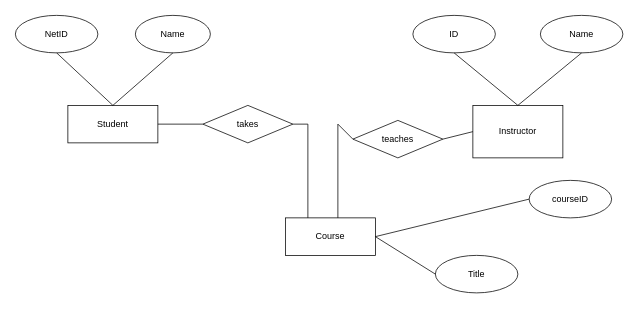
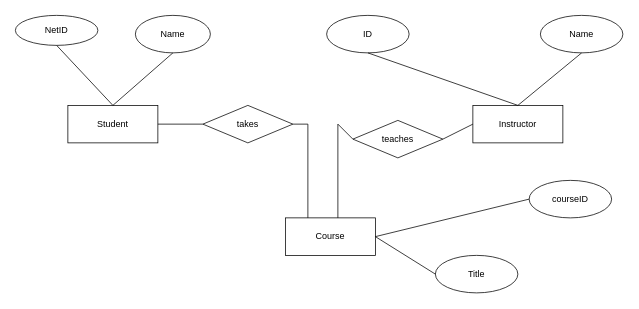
(57, 34) -> (57, 30)
(454, 34) -> (368, 34)
(518, 132) -> (518, 124)
